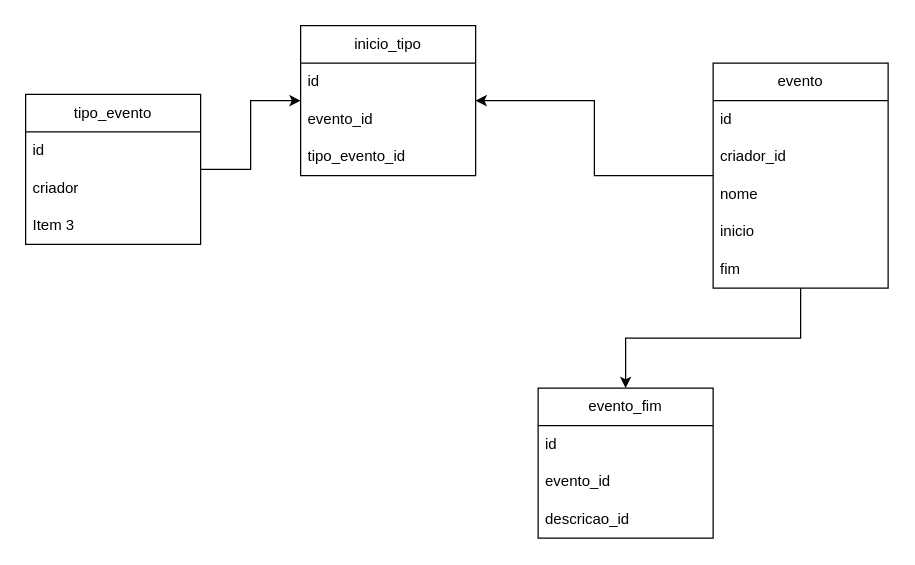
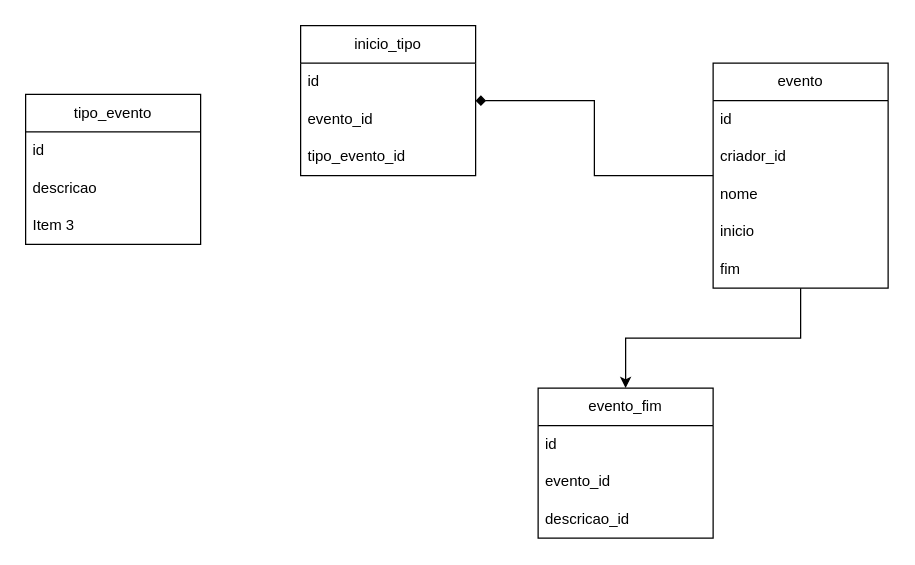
(486, 101) -> (486, 101)
(251, 139) -> none
(61, 188) -> (69, 188)
